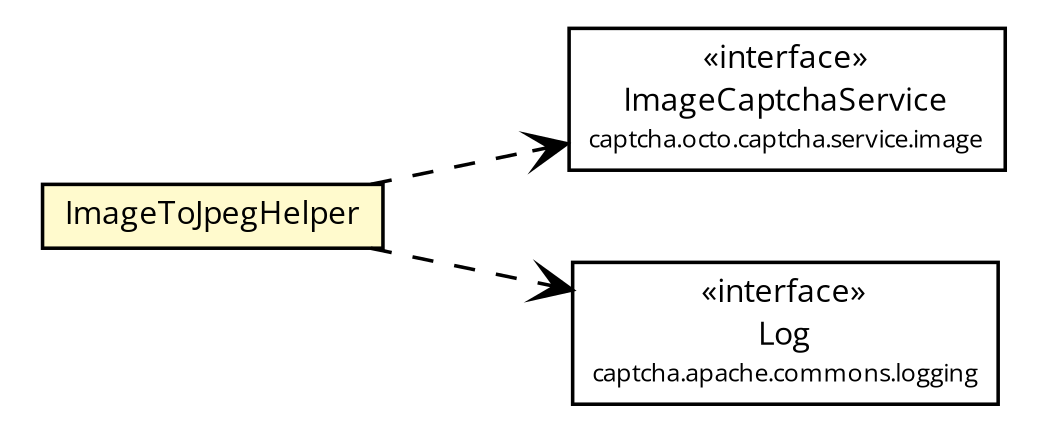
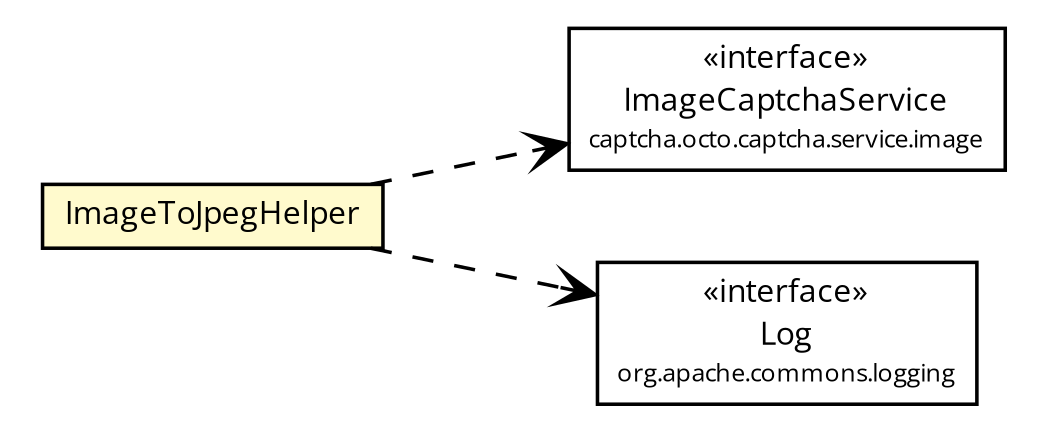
(785, 374) -> (787, 374)
